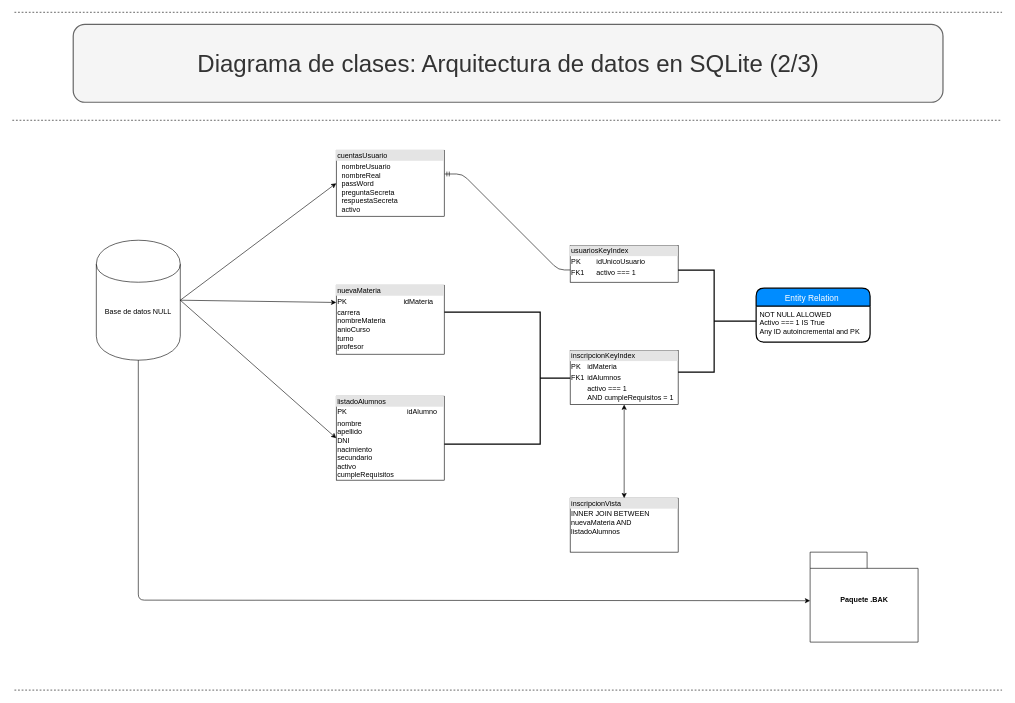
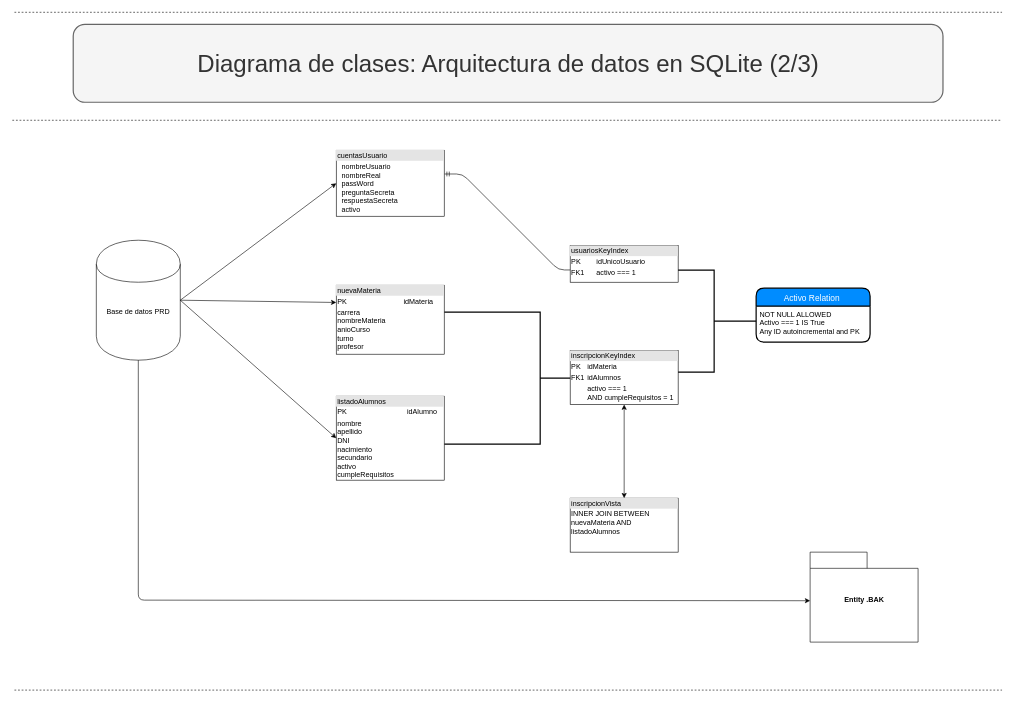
(813, 298) -> (813, 298)
(138, 312) -> (138, 312)
(865, 600) -> (865, 600)
